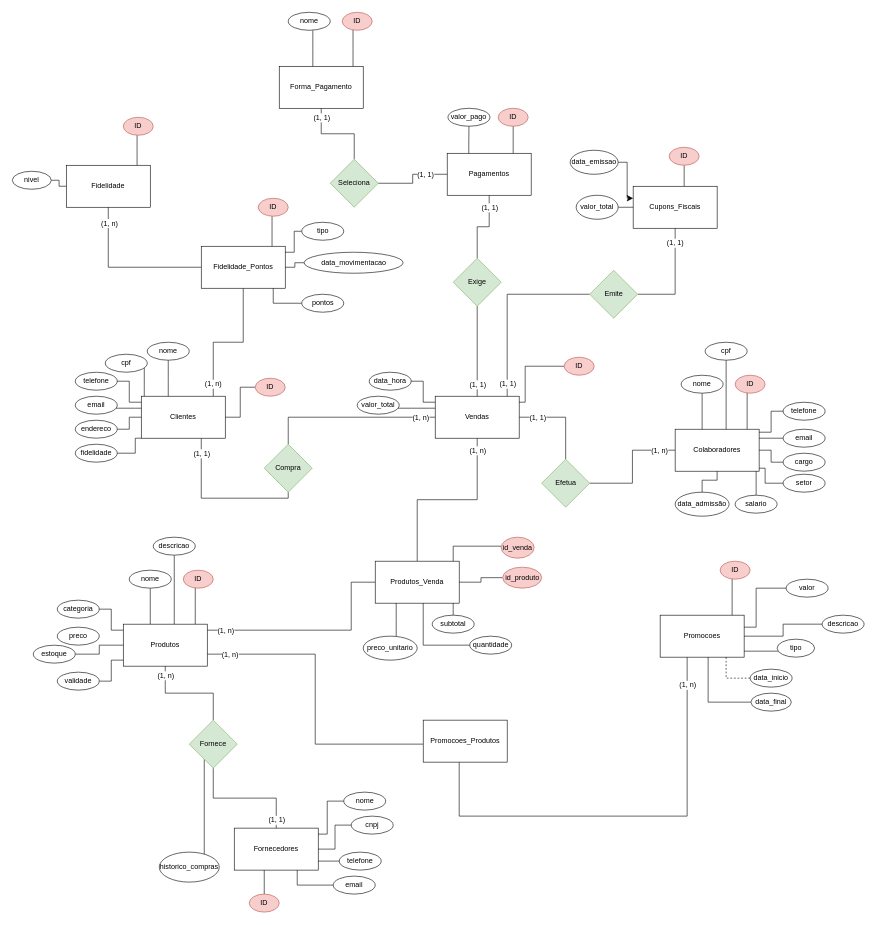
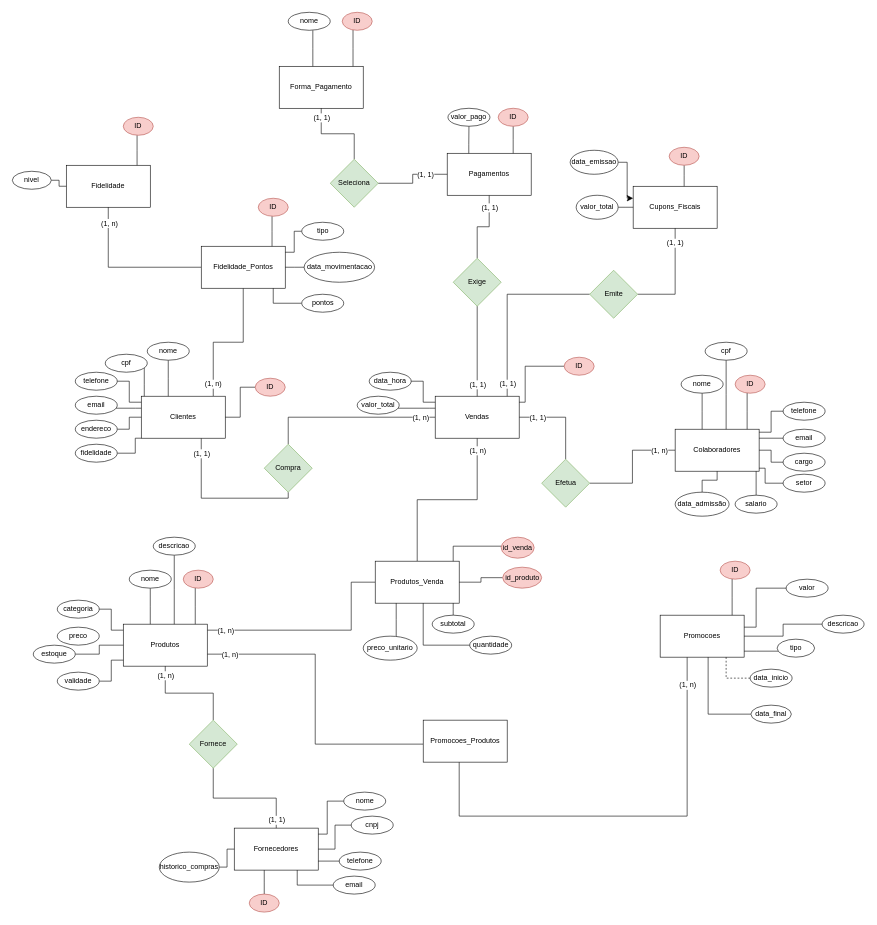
(354, 263) -> (339, 267)
(771, 702) -> (771, 714)
(204, 807) -> (227, 858)
